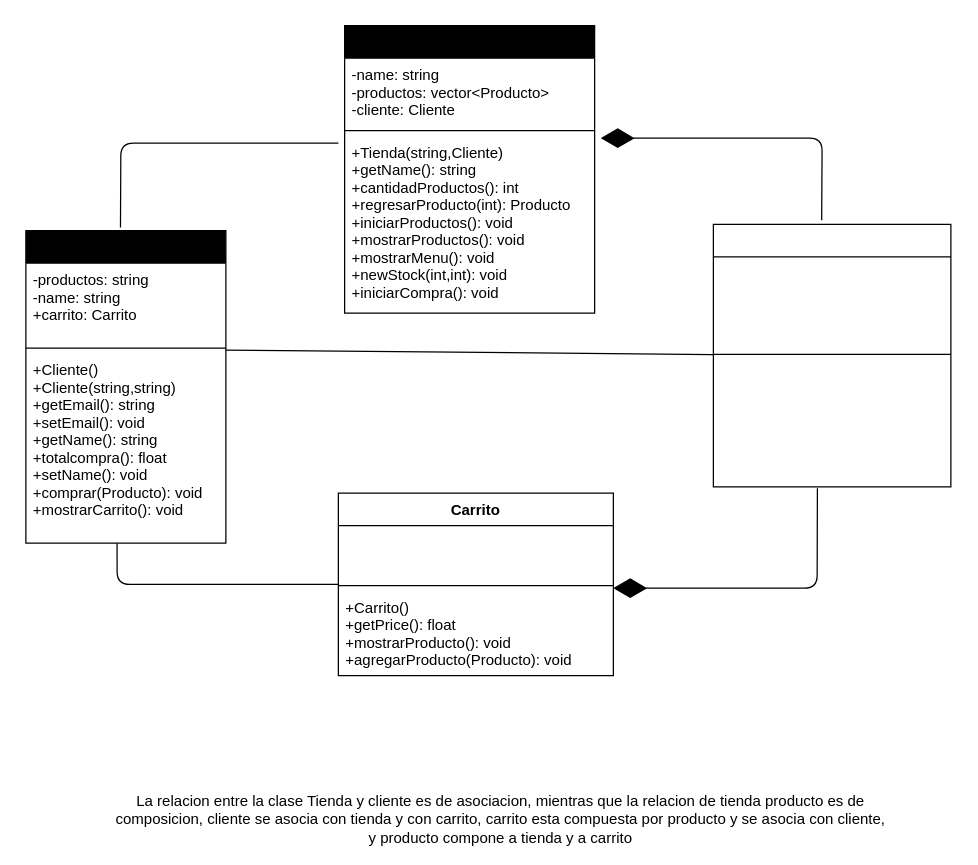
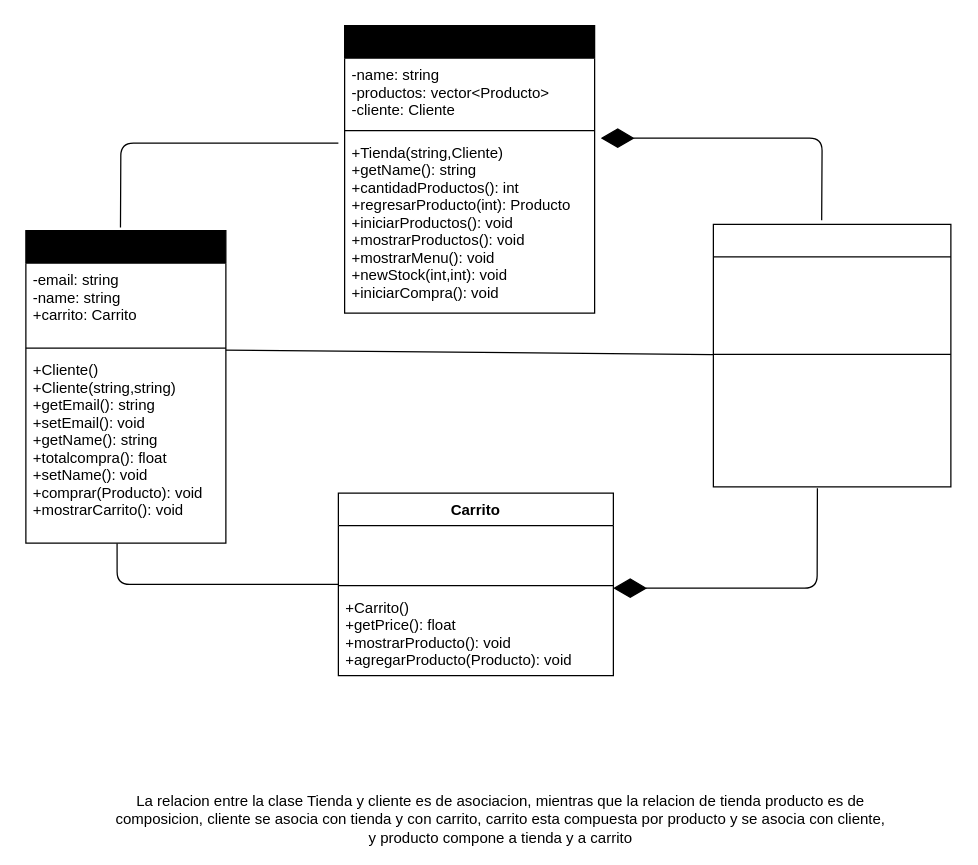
(102, 280) -> (82, 280)
